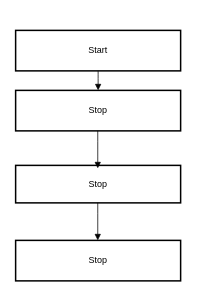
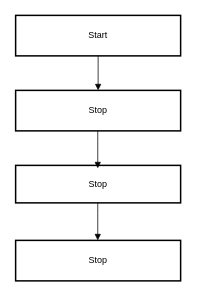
(98, 51) -> (98, 36)
